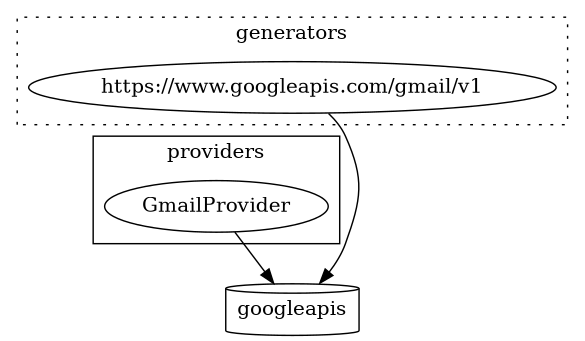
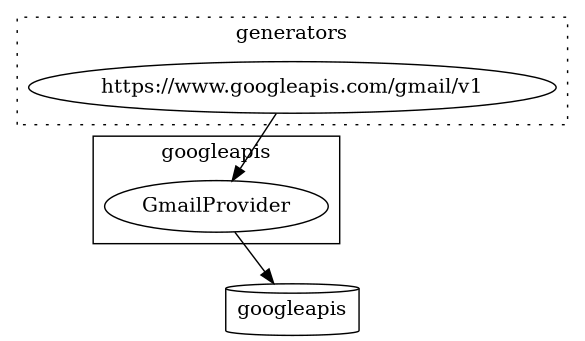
(216, 153) -> (216, 153)
(359, 192) -> (256, 145)
